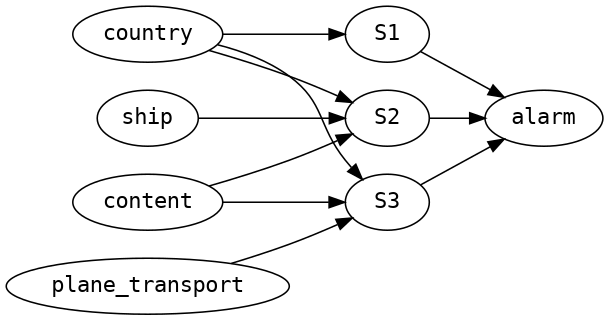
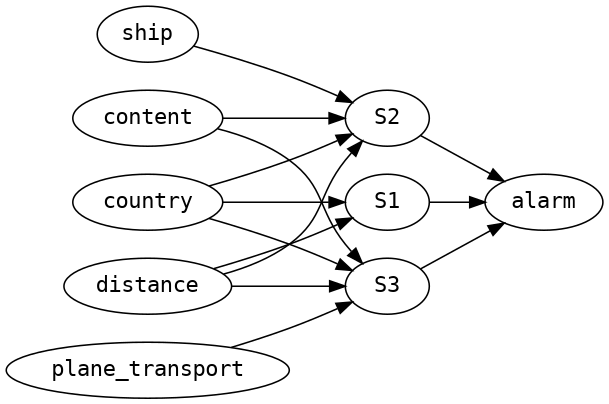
none -> (148, 286)
